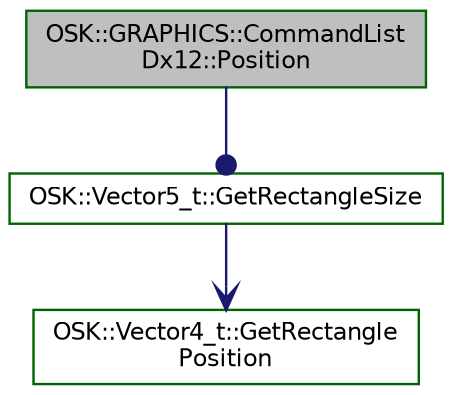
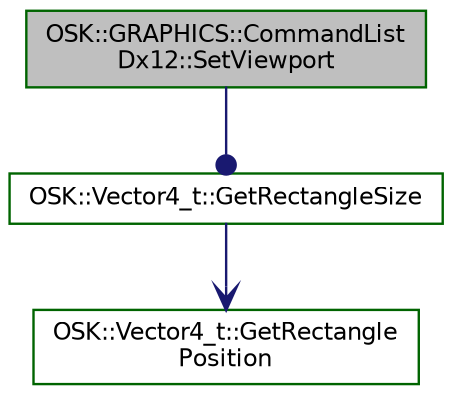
(226, 49) -> (226, 49)
(226, 199) -> (226, 199)
